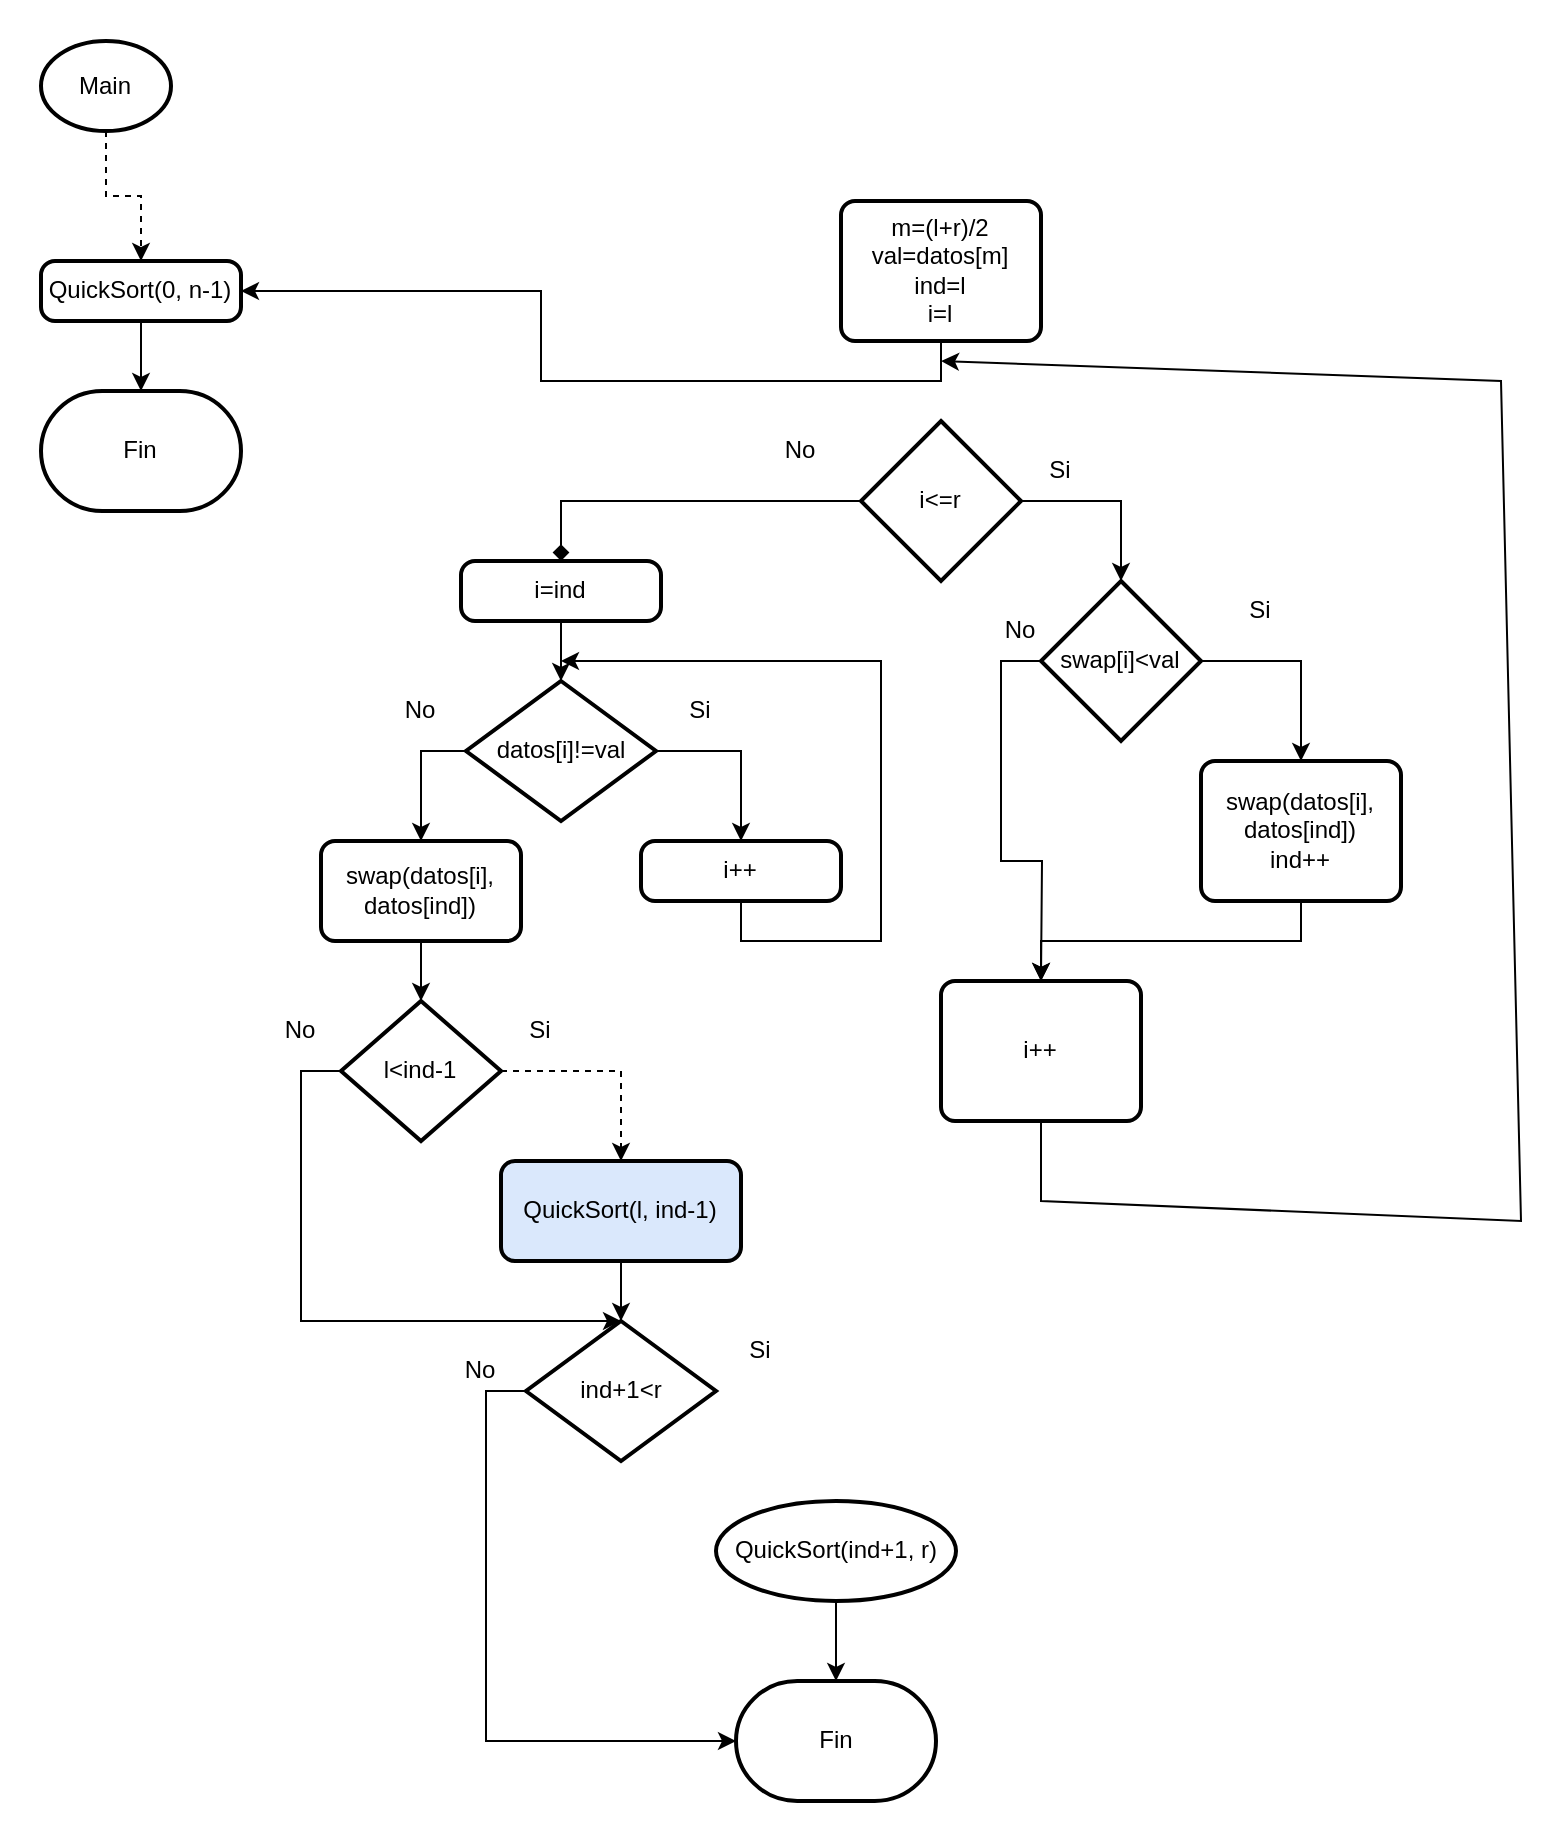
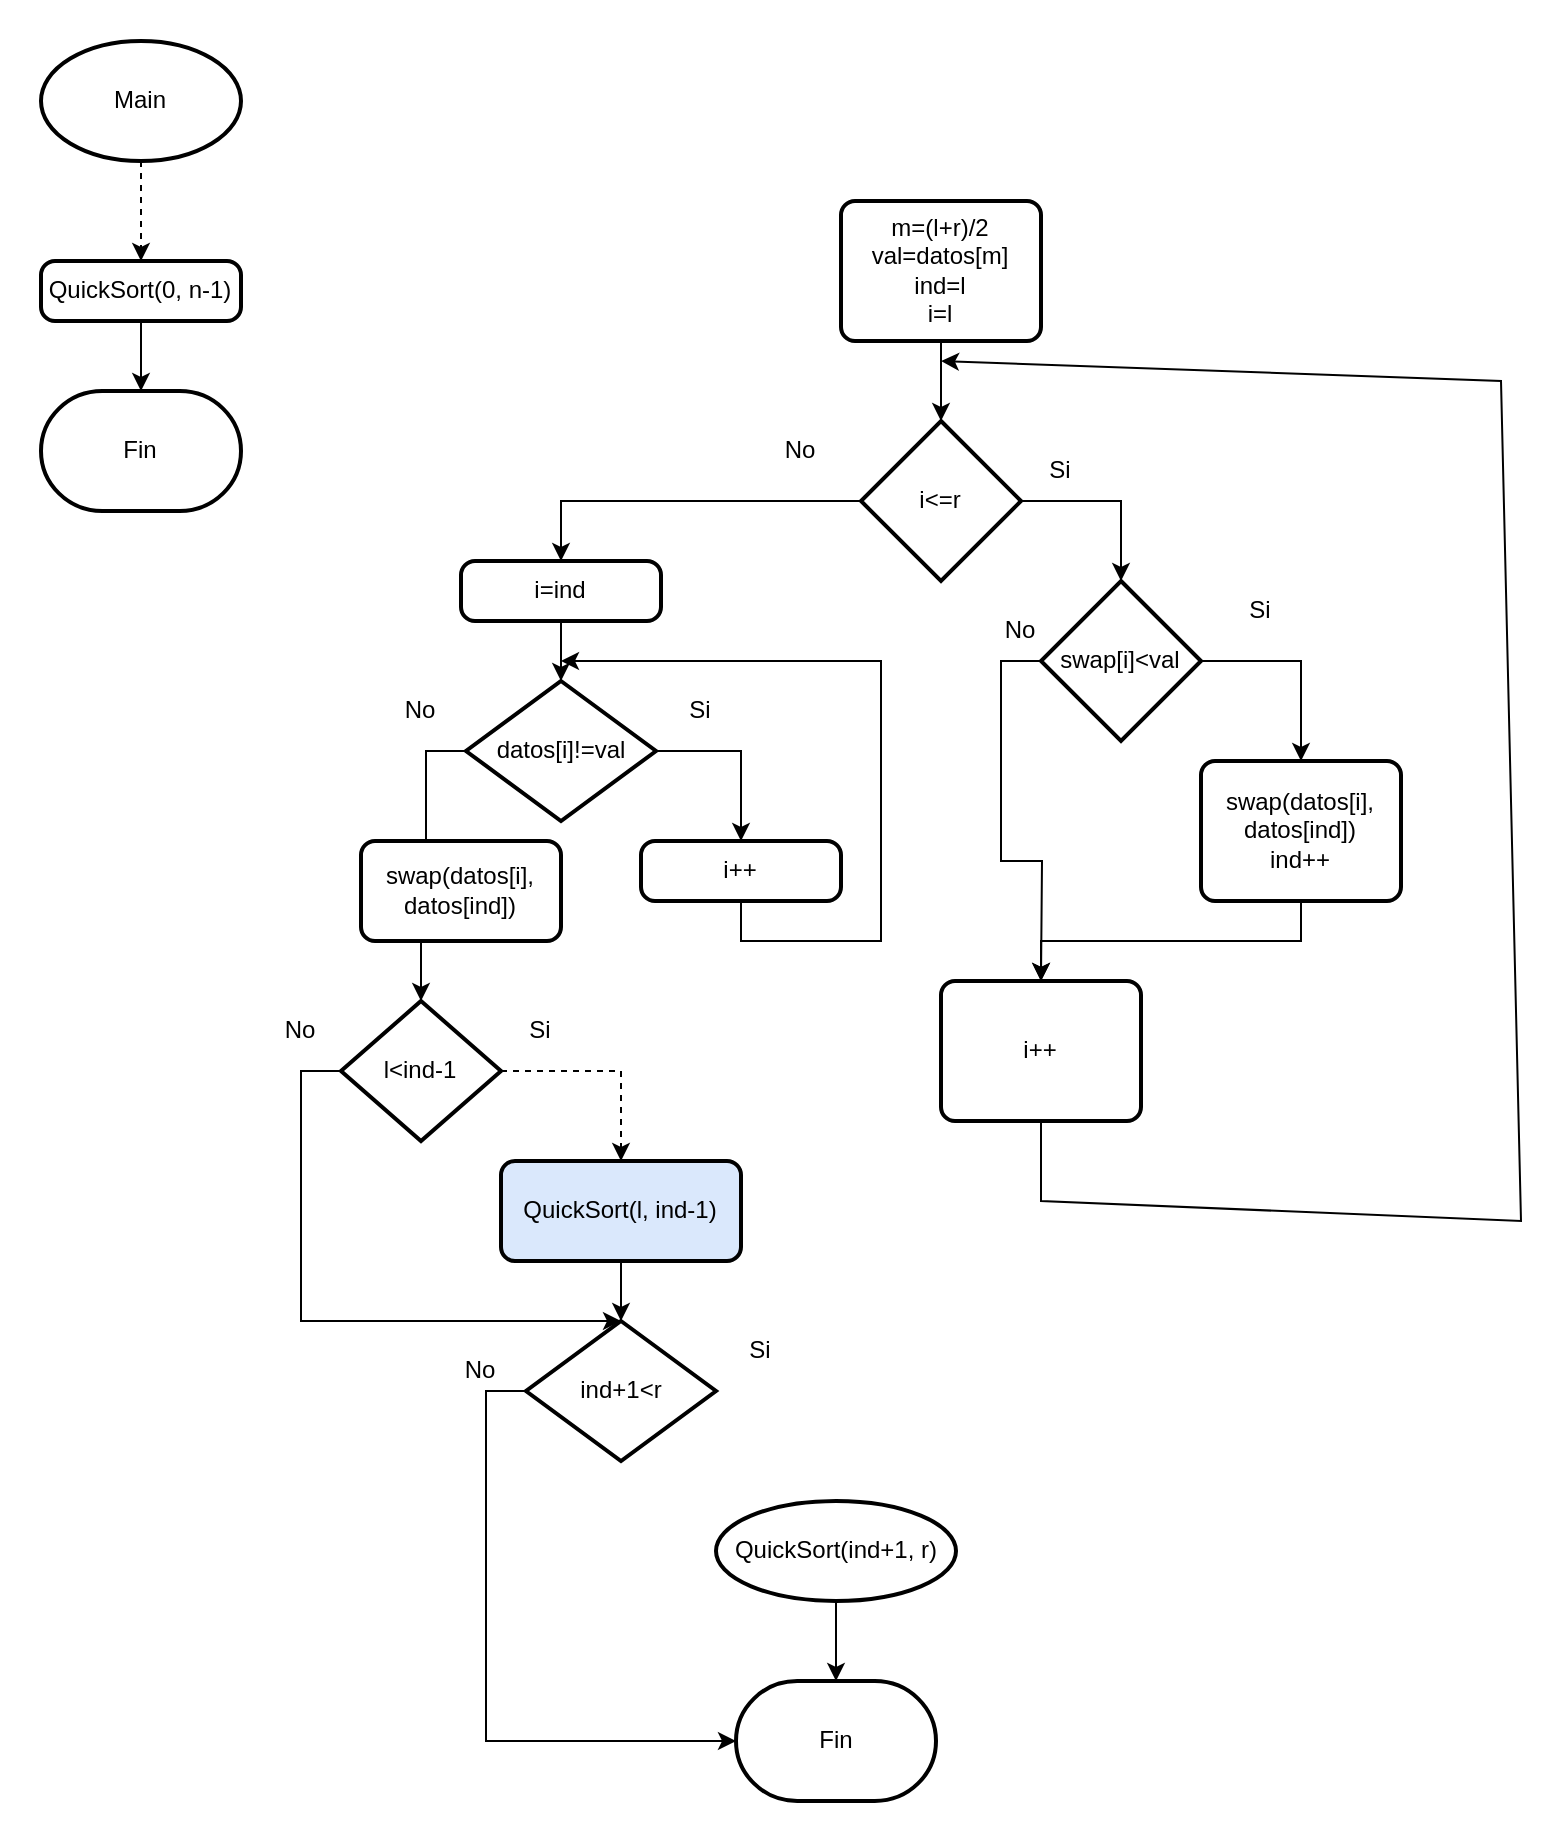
(106, 86) -> (141, 101)
(554, 381) -> (941, 393)
(561, 545) -> (561, 546)
(421, 891) -> (461, 891)
